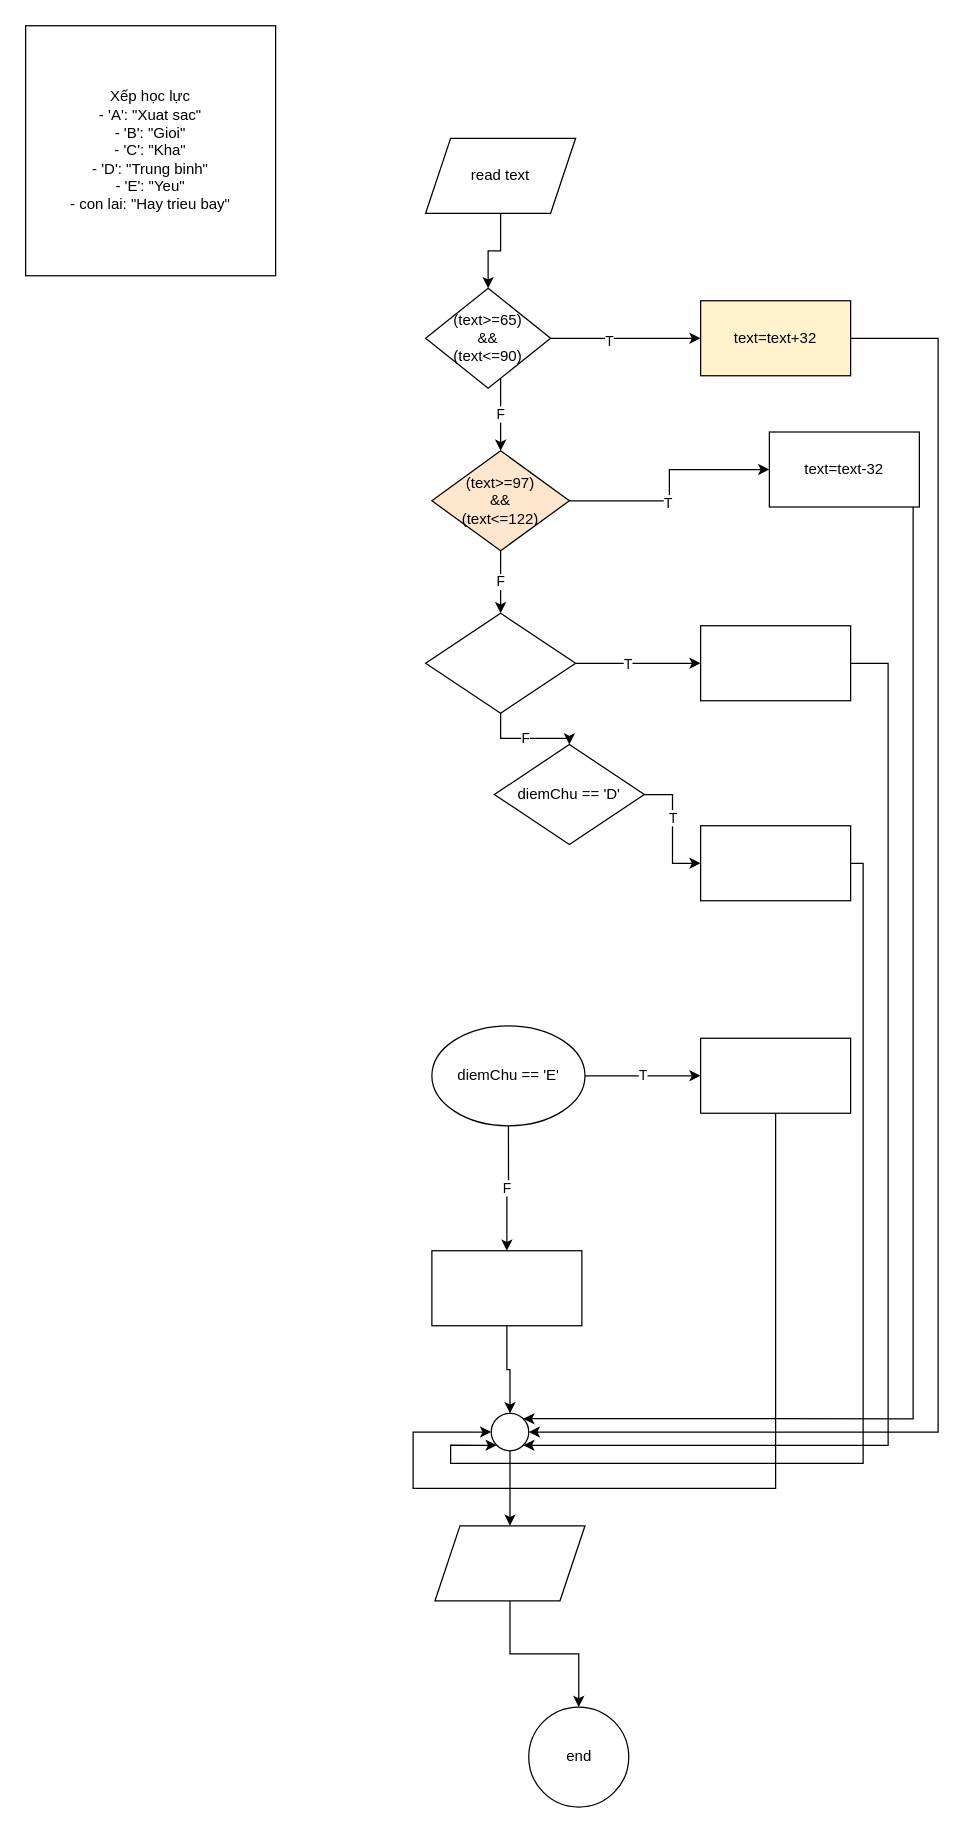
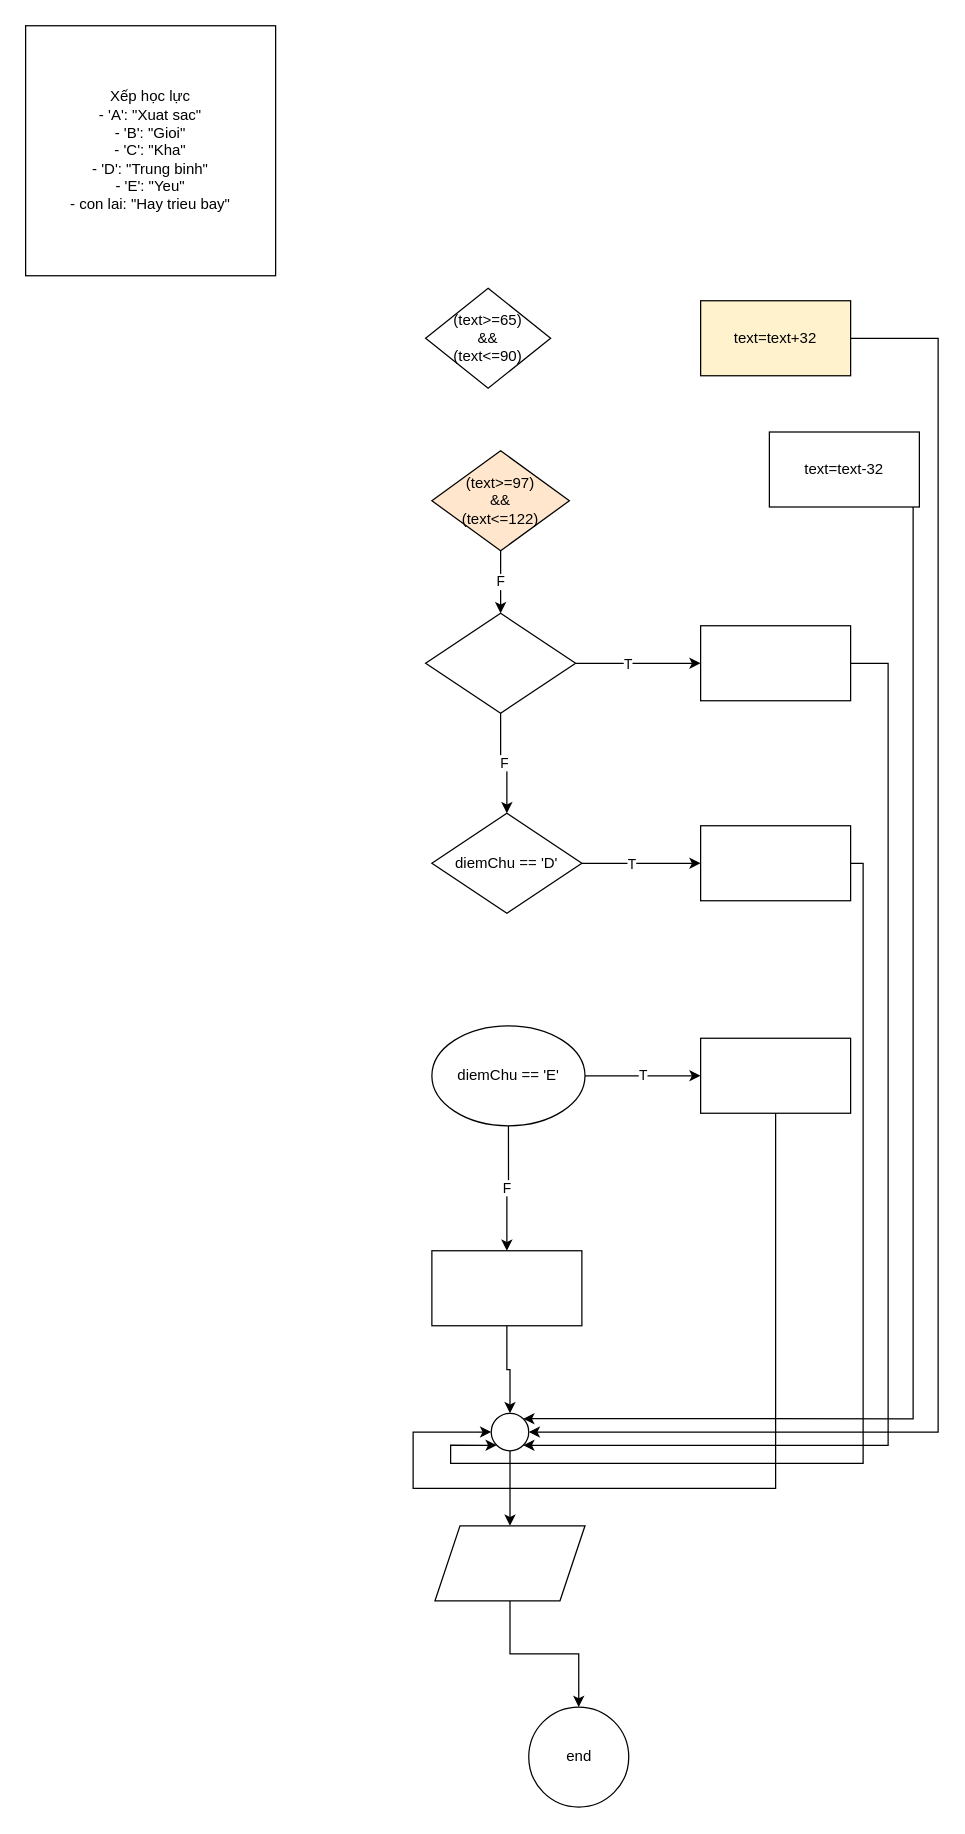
(501, 176) -> none
(499, 251) -> none
(622, 338) -> none
(501, 410) -> none
(669, 490) -> none
(569, 794) -> (507, 863)
